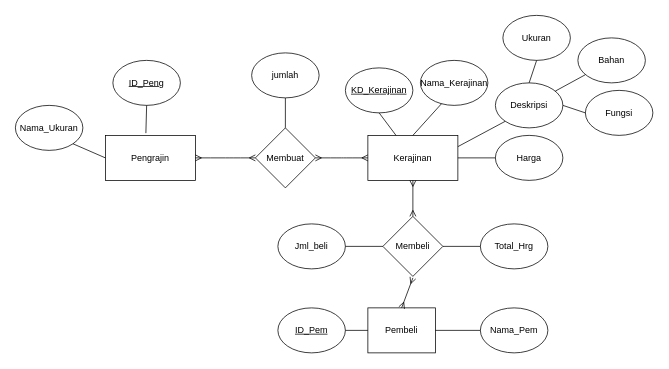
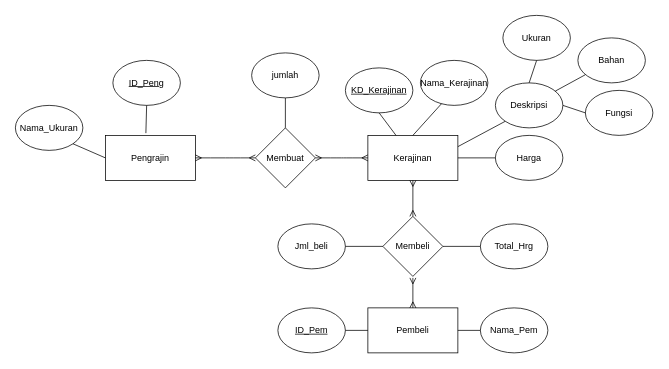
(402, 330) -> (413, 330)
